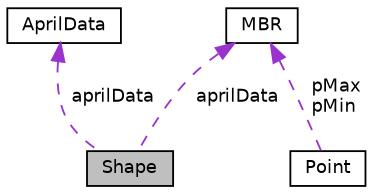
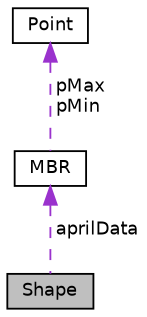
(64, 26) -> none
(301, 105) -> (50, 106)
